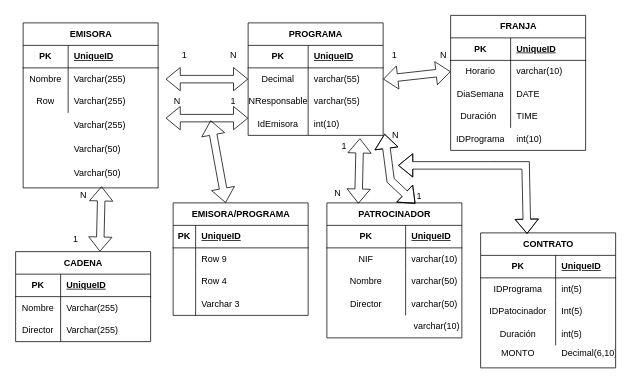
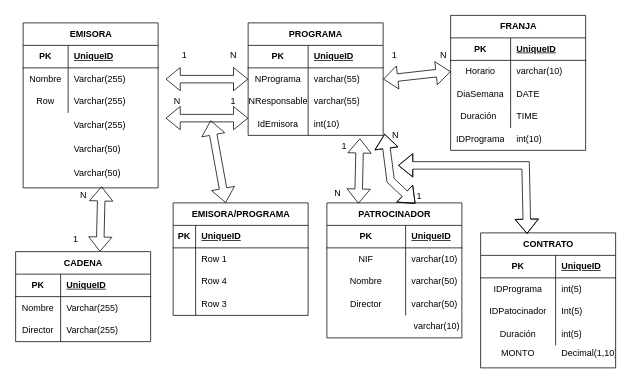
(278, 79) -> (278, 79)
(213, 259) -> (213, 259)
(223, 304) -> (213, 304)
(588, 353) -> (588, 353)
